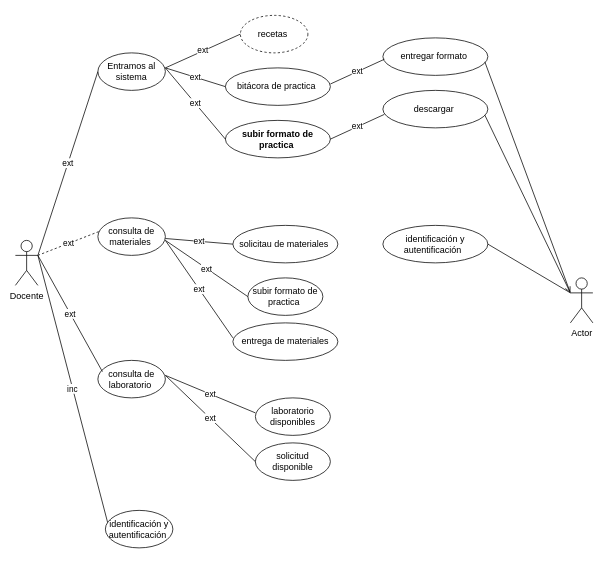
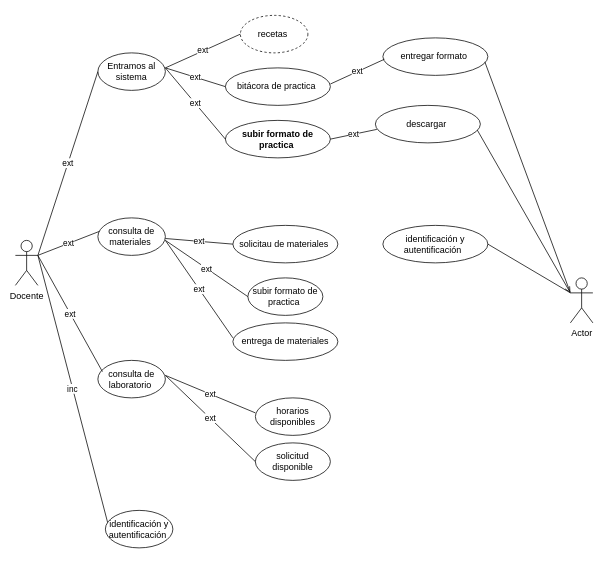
(435, 109) -> (428, 124)
(51, 250) -> (51, 250)
(293, 417) -> (293, 417)
